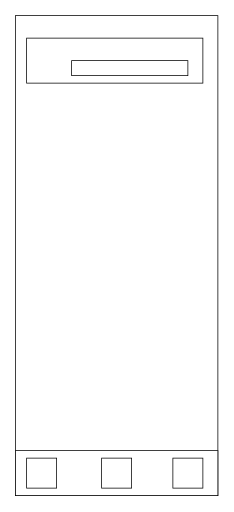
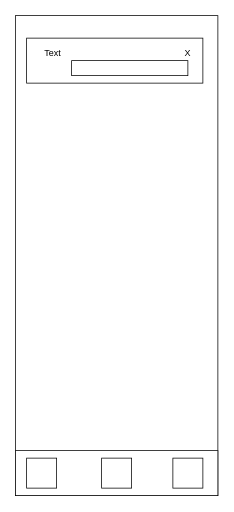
none -> (53, 53)
none -> (188, 53)
